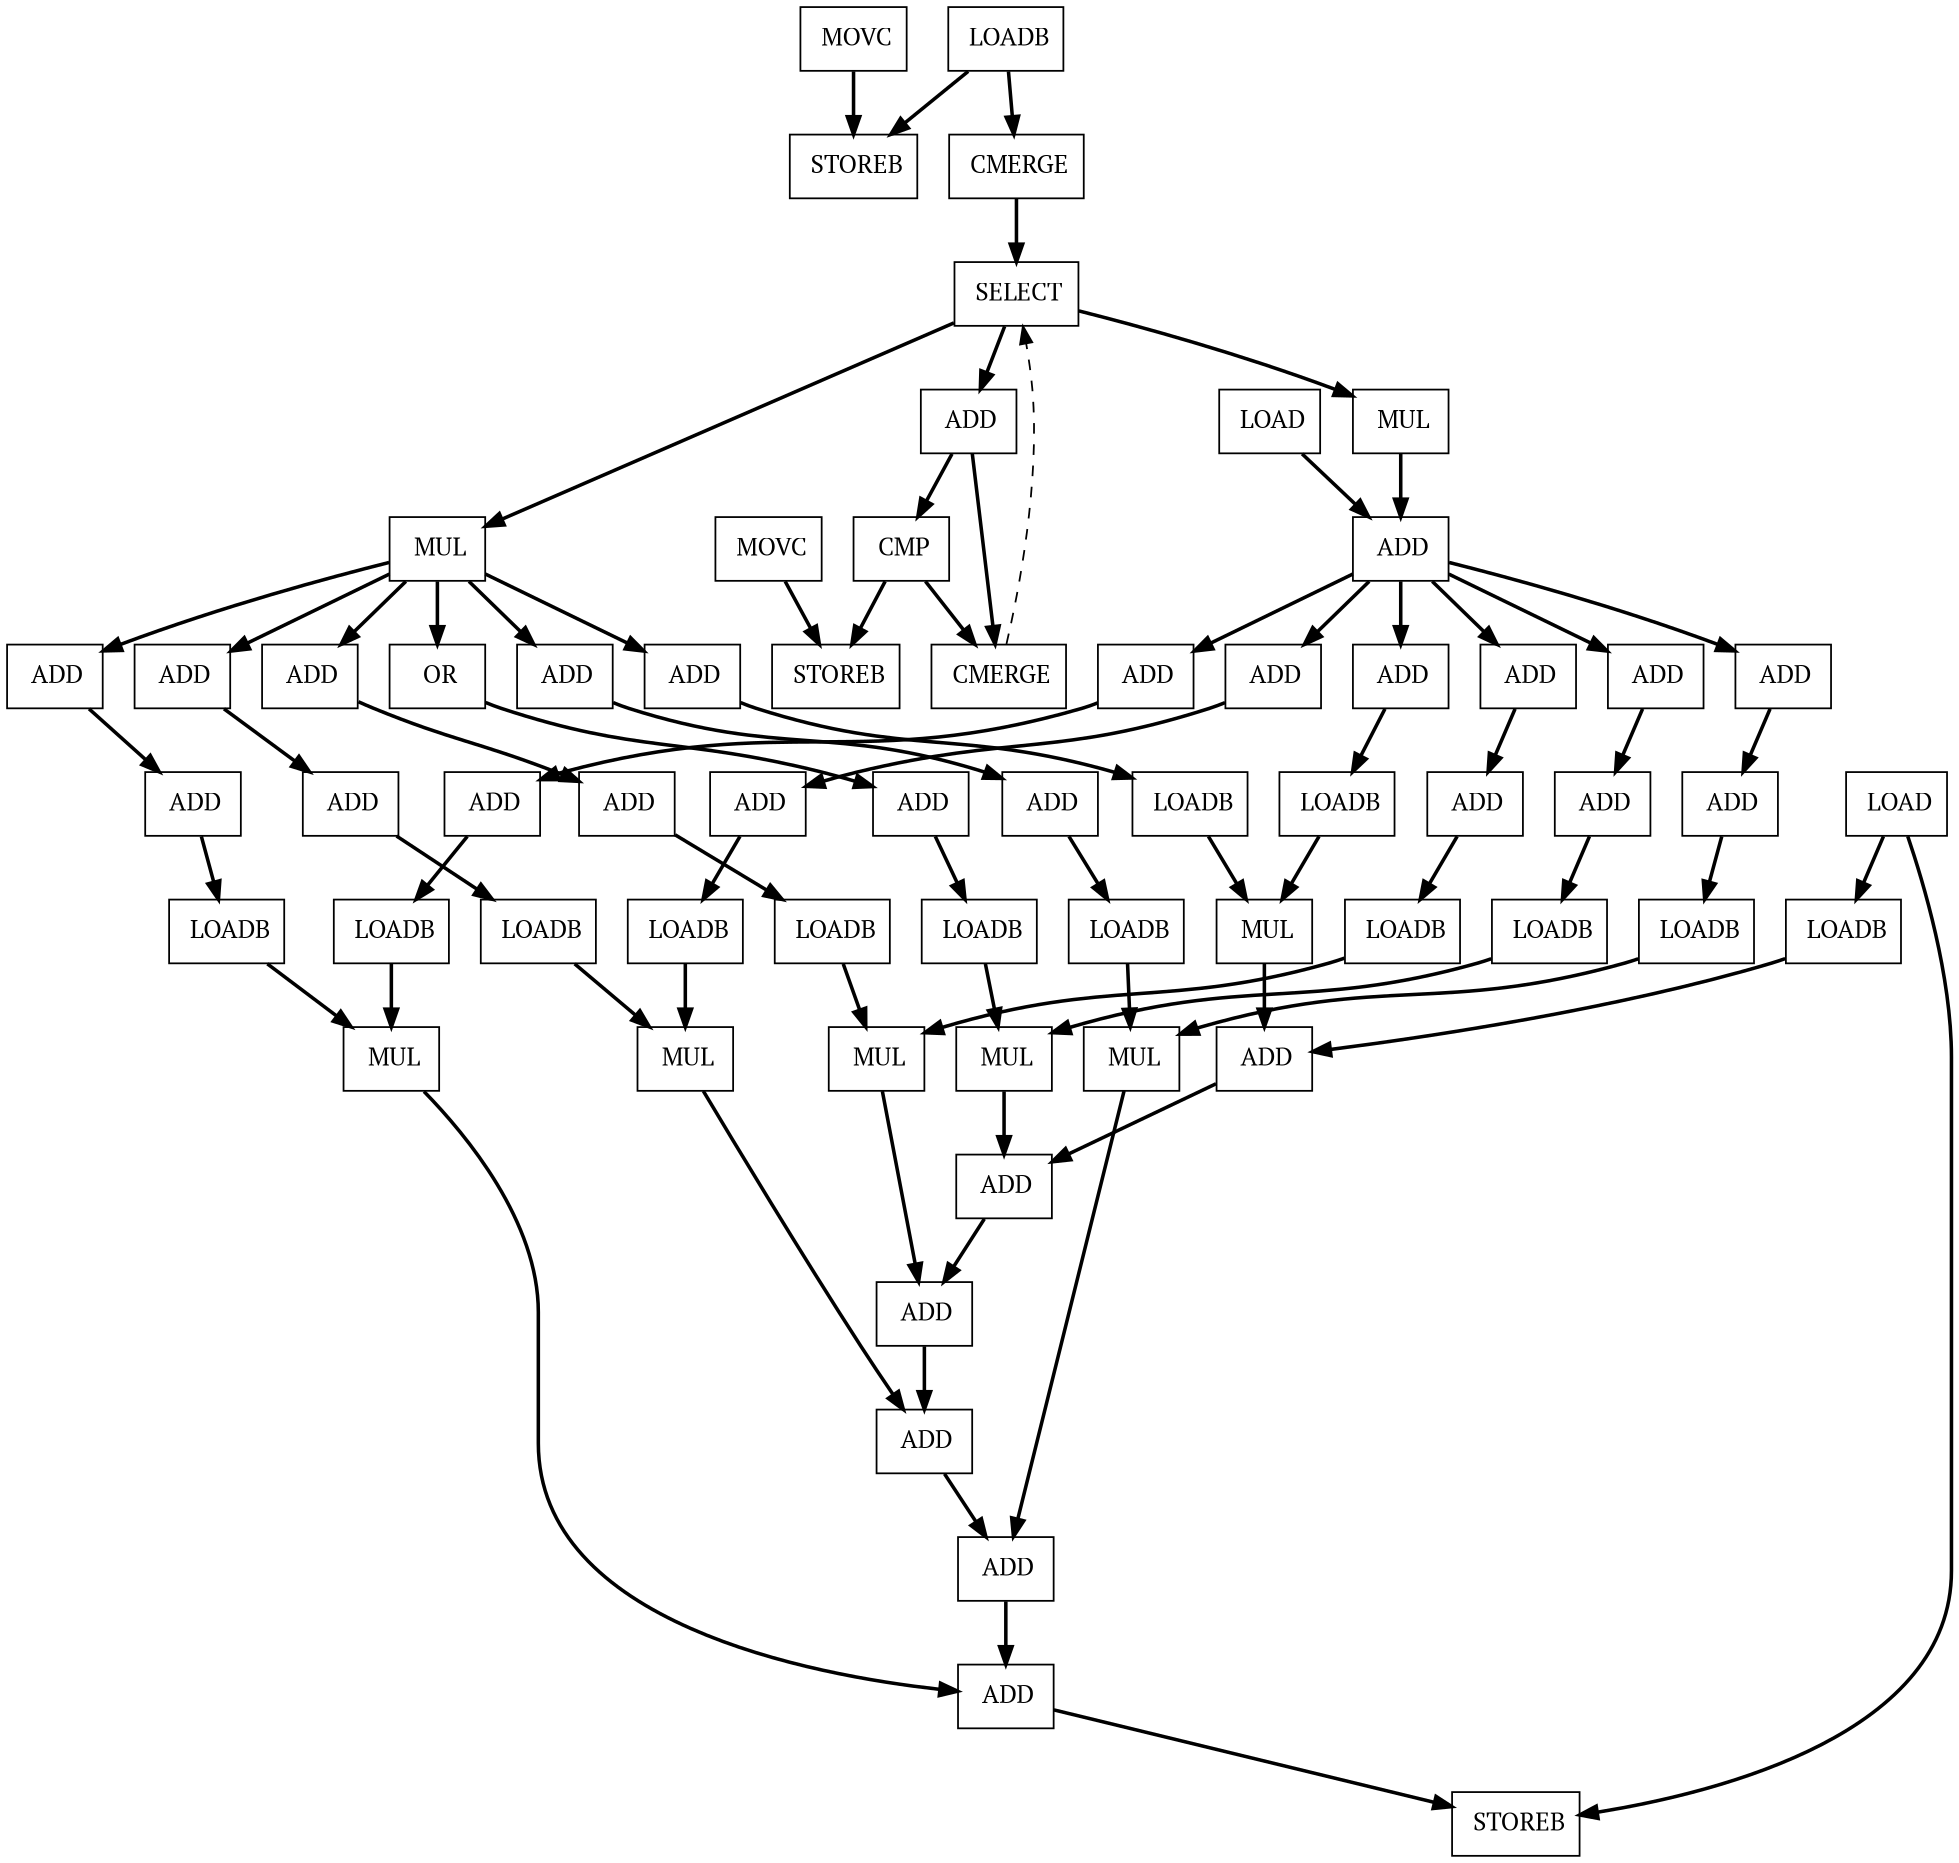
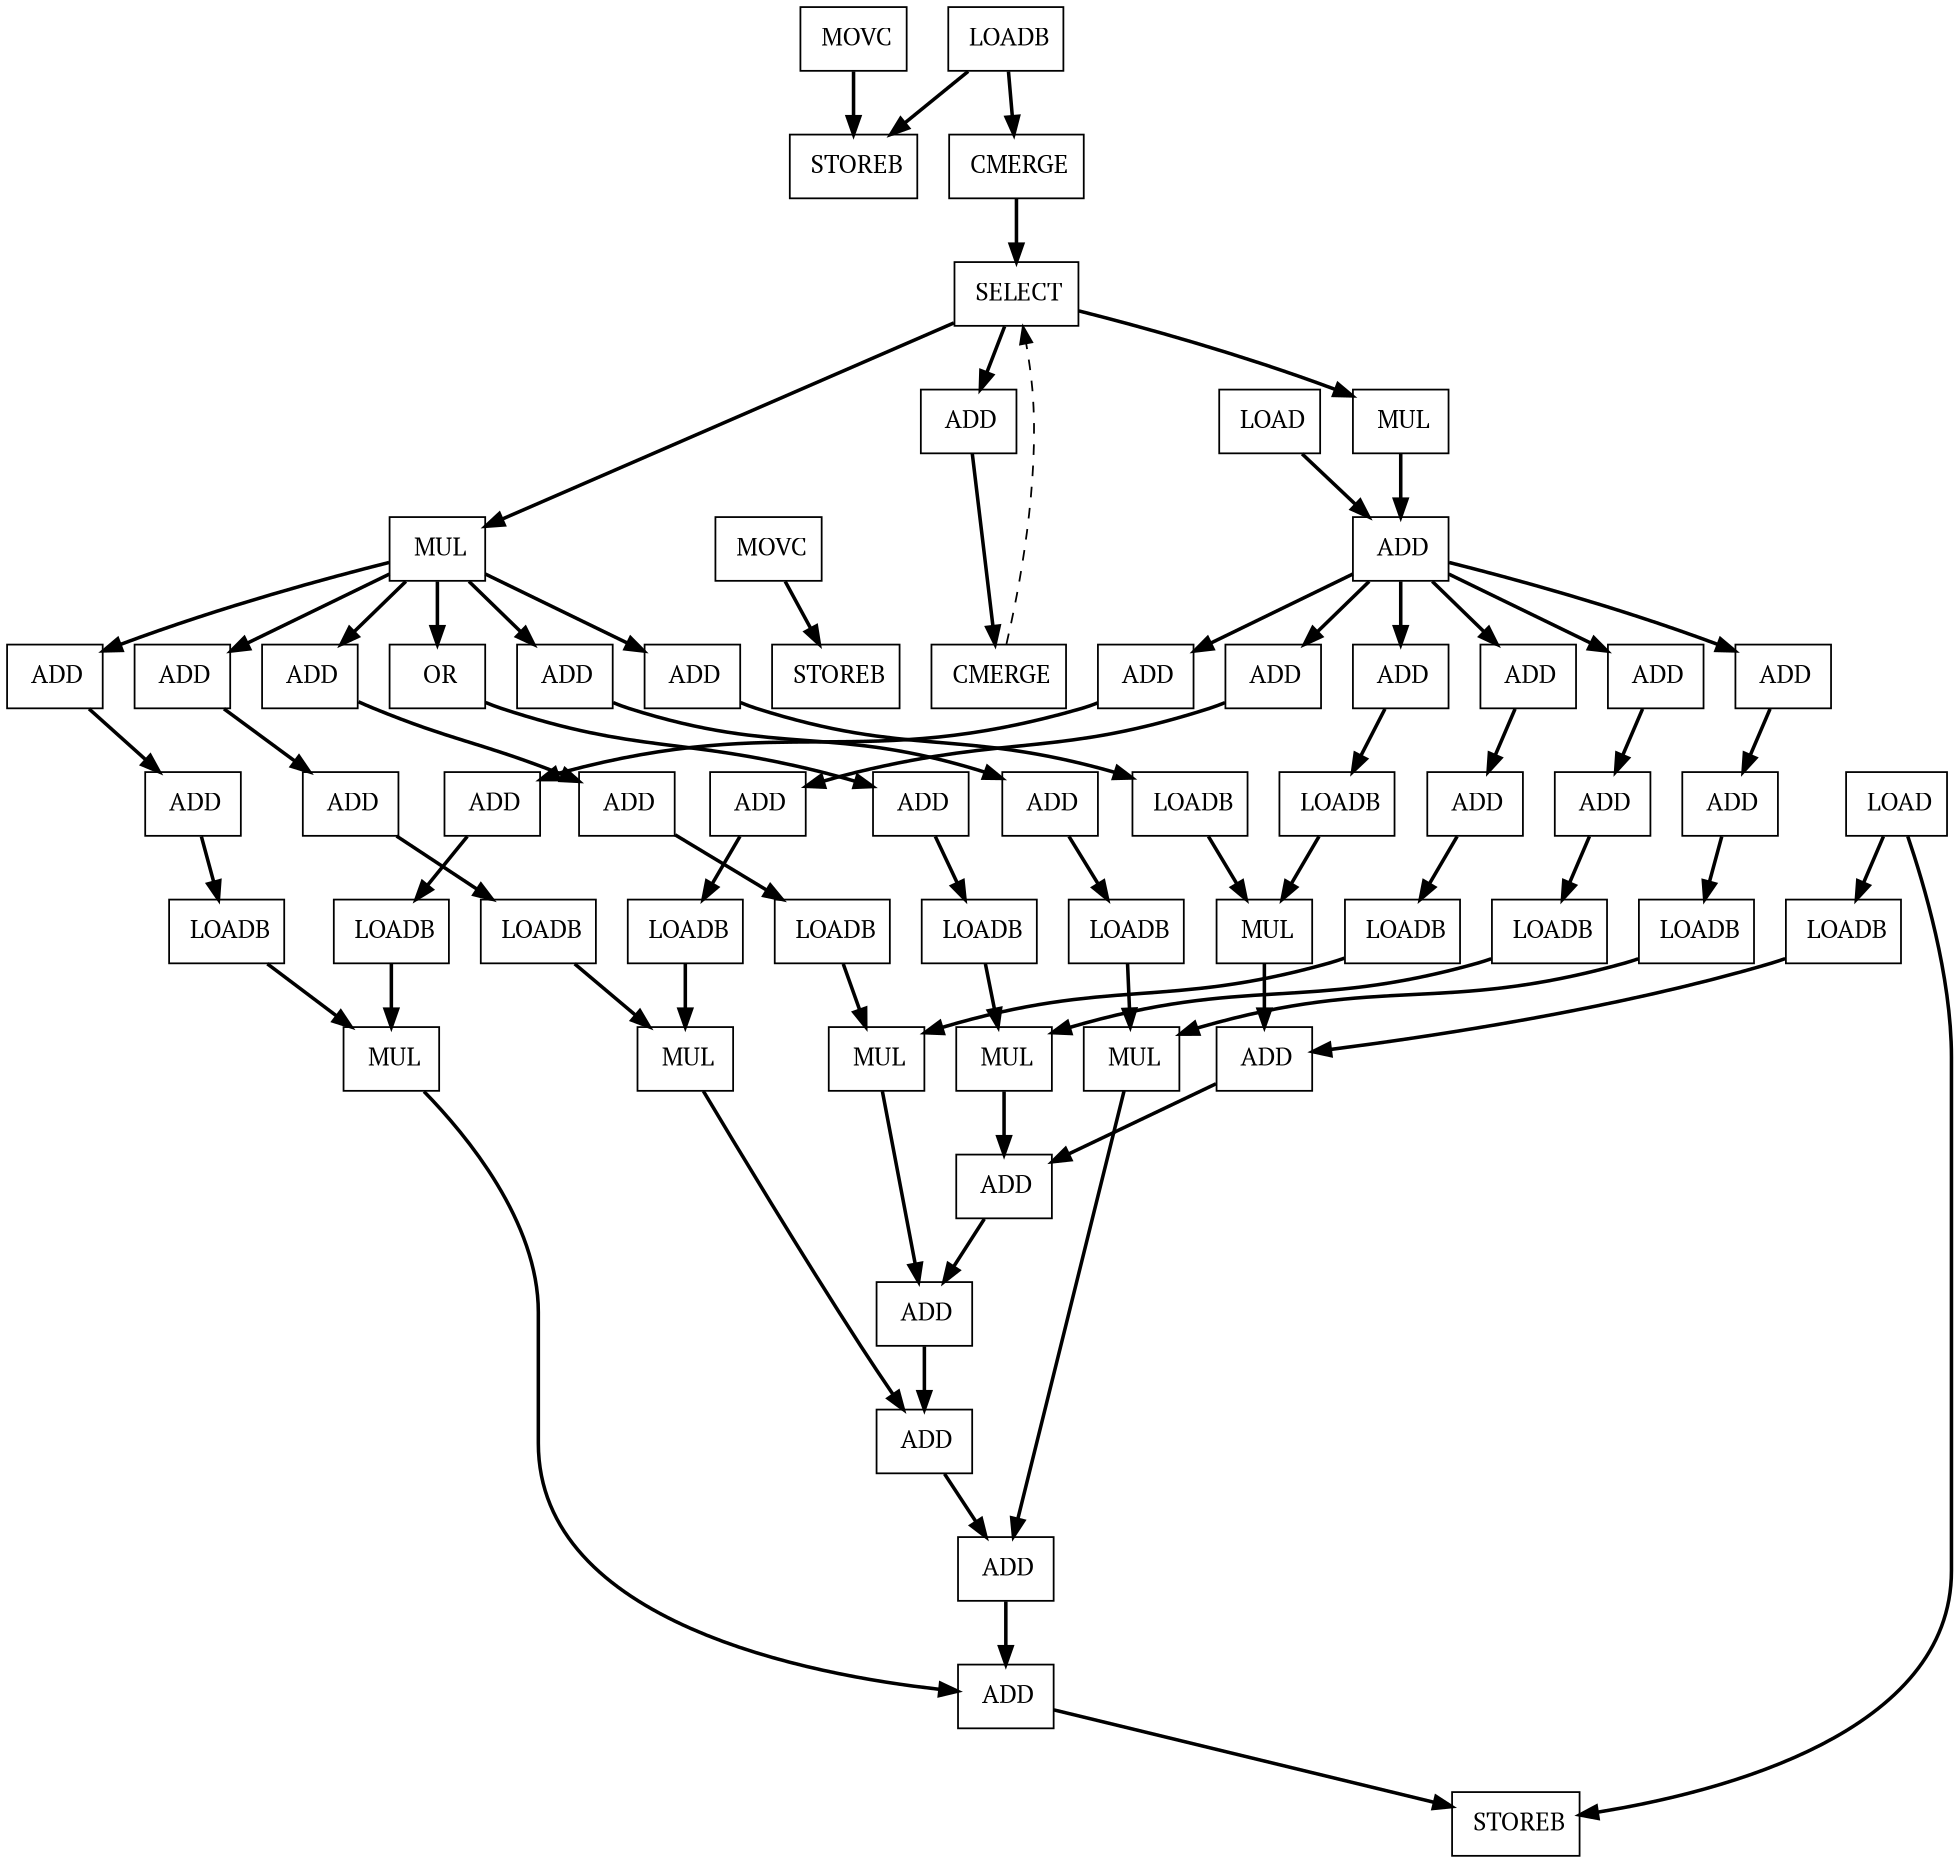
(901, 549) -> none
